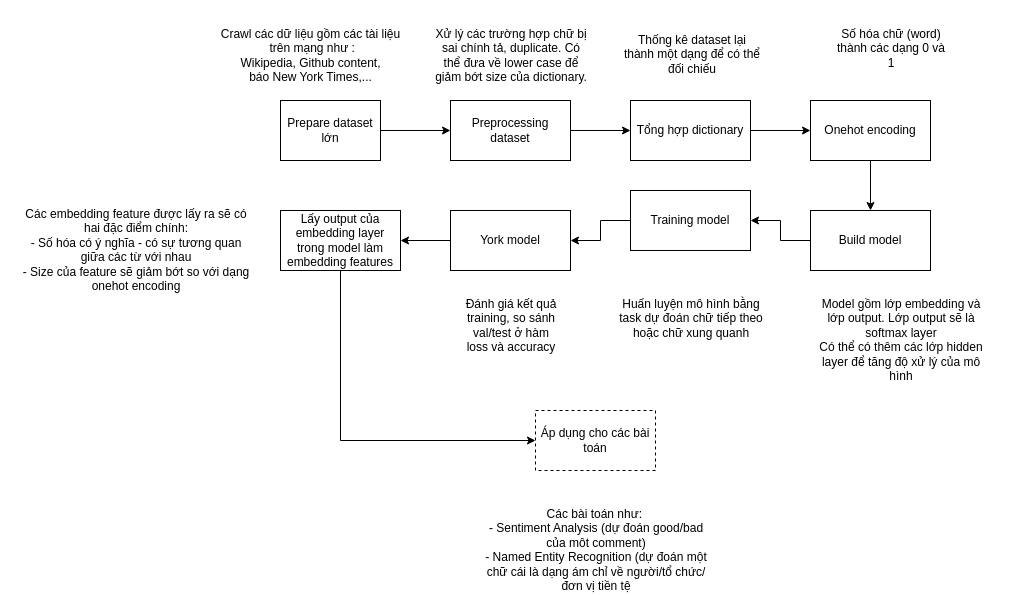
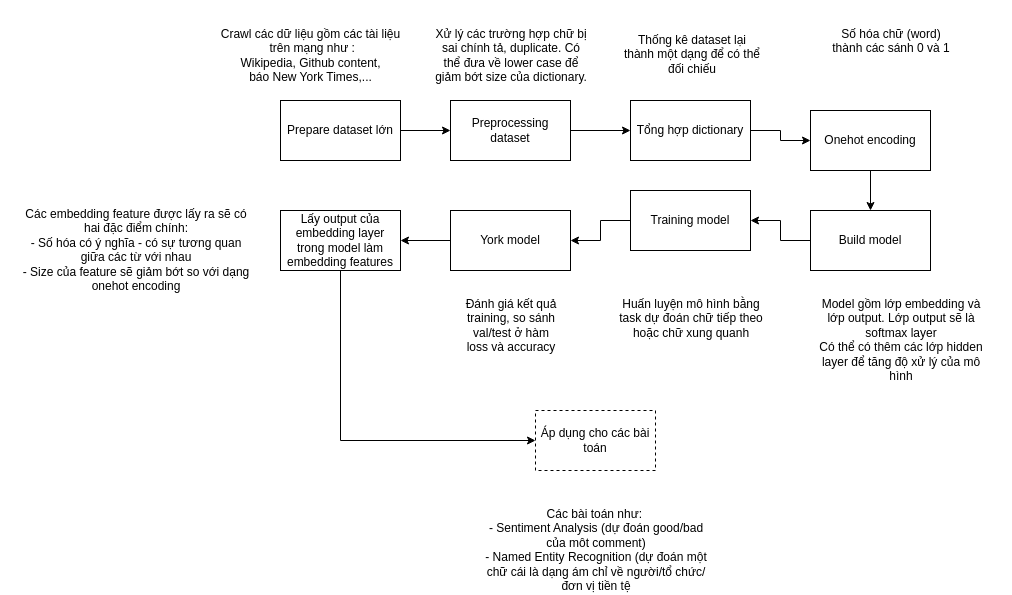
(892, 42) -> (892, 42)
(331, 131) -> (341, 131)
(871, 131) -> (871, 141)
